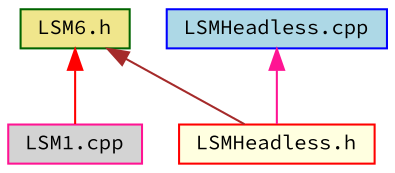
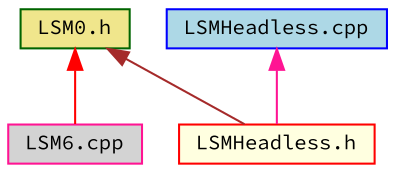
(75, 29) -> (75, 29)
(75, 144) -> (75, 144)
